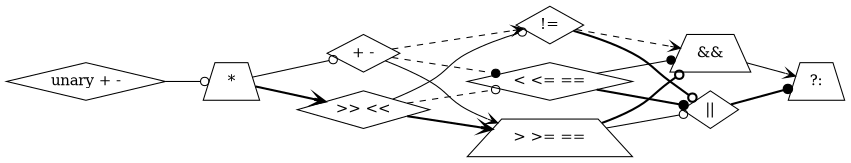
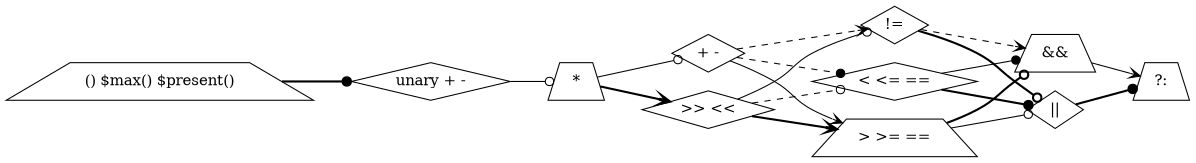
none -> (160, 81)
